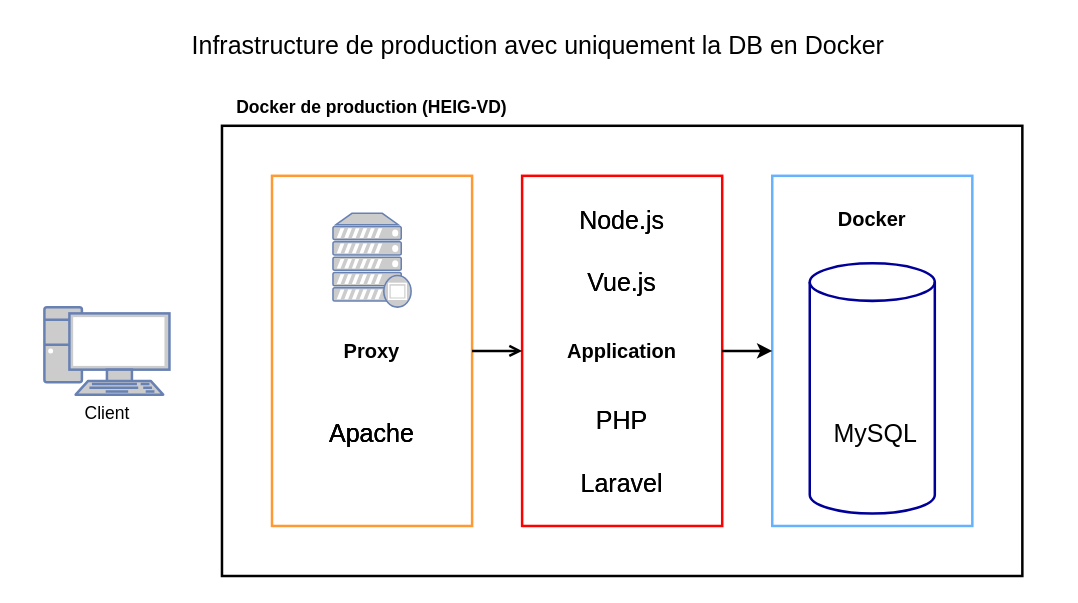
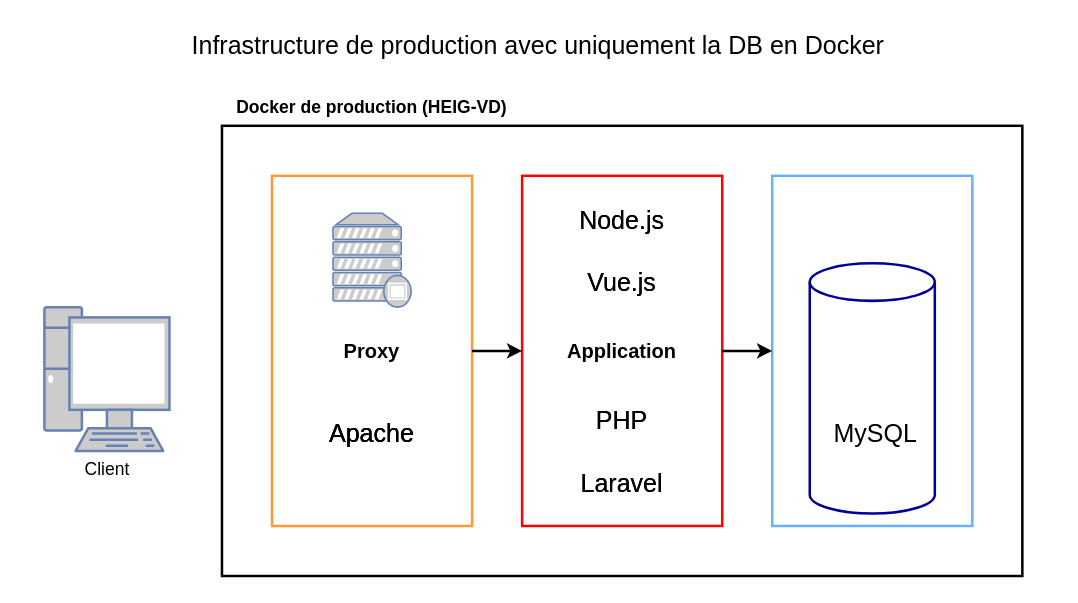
(872, 219) -> none
(107, 351) -> (107, 379)
(511, 351) -> (510, 351)
